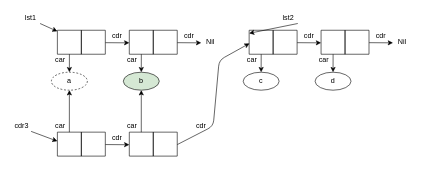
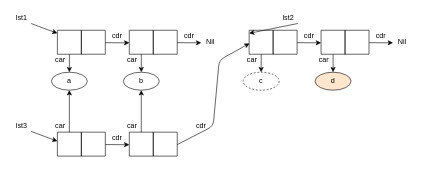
(30, 18) -> (21, 18)
(69, 81) -> (69, 81)
(141, 81) -> (141, 81)
(261, 81) -> (261, 81)
(333, 81) -> (333, 81)
(22, 126) -> (22, 126)
